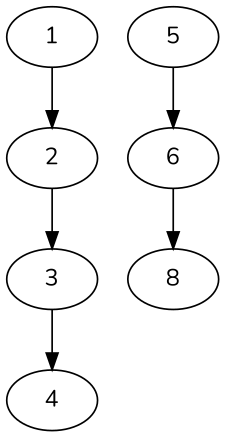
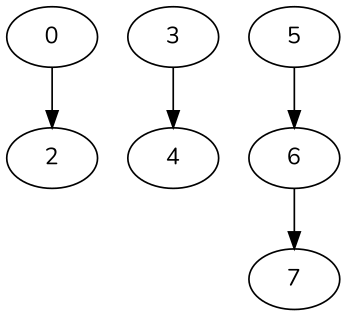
(52, 37) -> (52, 37)
(52, 210) -> none
(173, 279) -> (294, 279)
